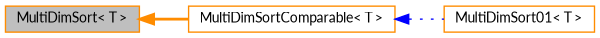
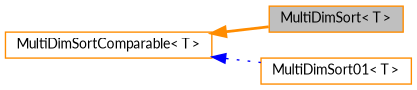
(171, 19) -> (247, 29)
